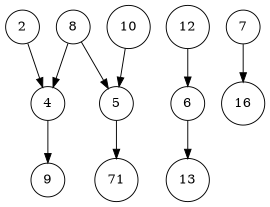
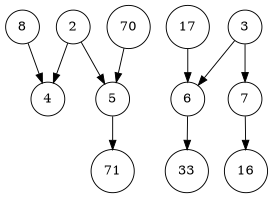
(129, 27) -> (129, 27)
(188, 27) -> (188, 27)
none -> (245, 27)
(92, 61) -> (91, 59)
(48, 180) -> none
(188, 180) -> (187, 171)
